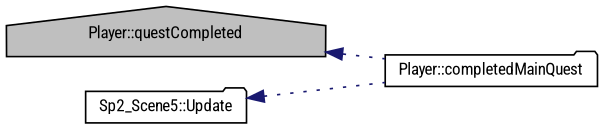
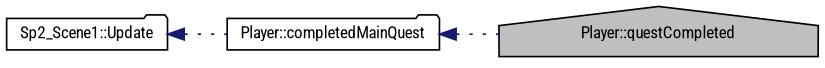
(364, 56) -> (477, 34)
(166, 107) -> (87, 34)
